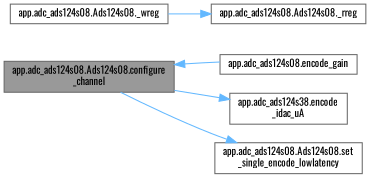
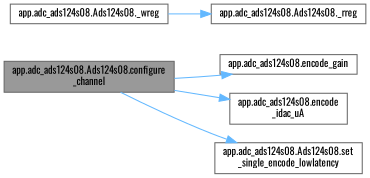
(202, 63) -> (198, 77)
(289, 109) -> (289, 109)
